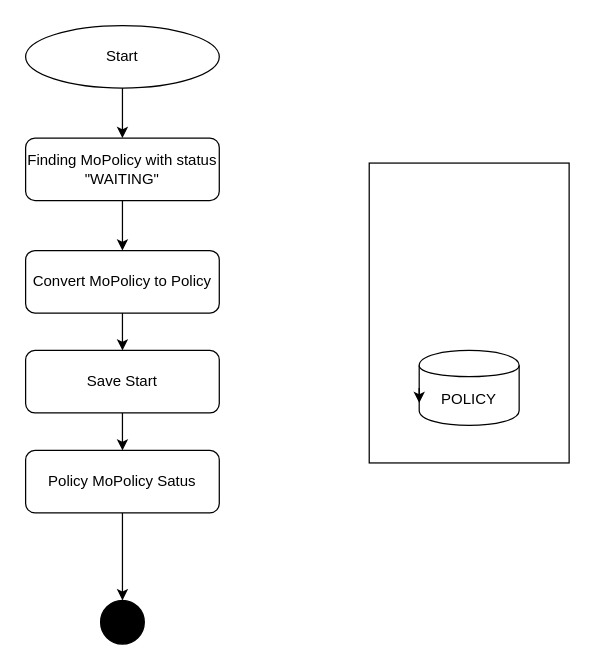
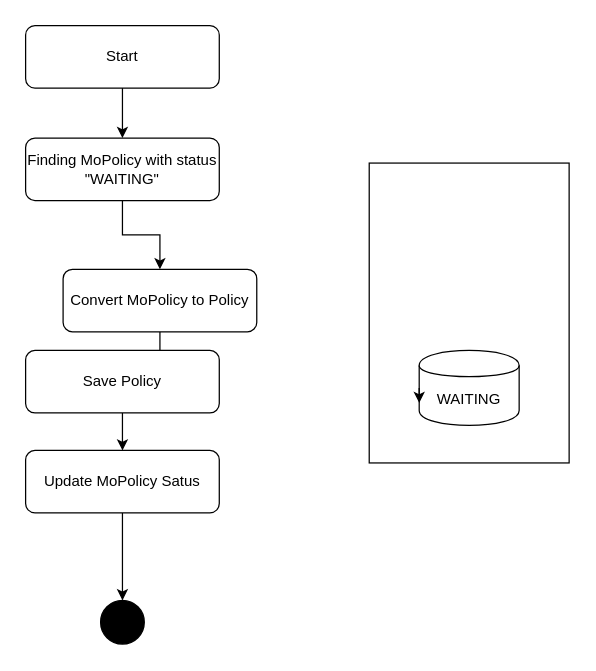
(123, 57) -> (123, 57)
(123, 282) -> (160, 301)
(123, 382) -> (123, 382)
(469, 399) -> (469, 399)
(123, 482) -> (123, 482)
